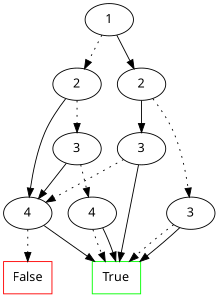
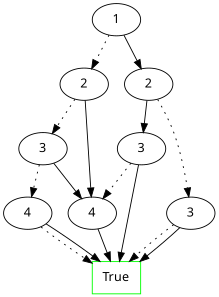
(28, 278) -> none
